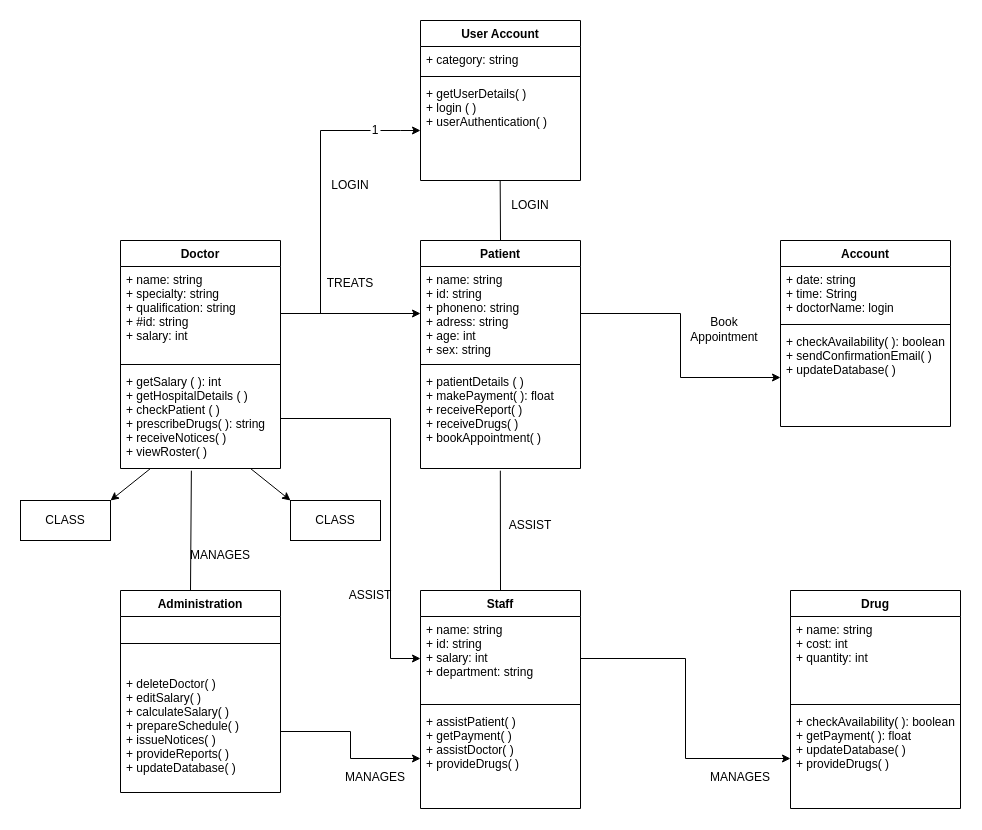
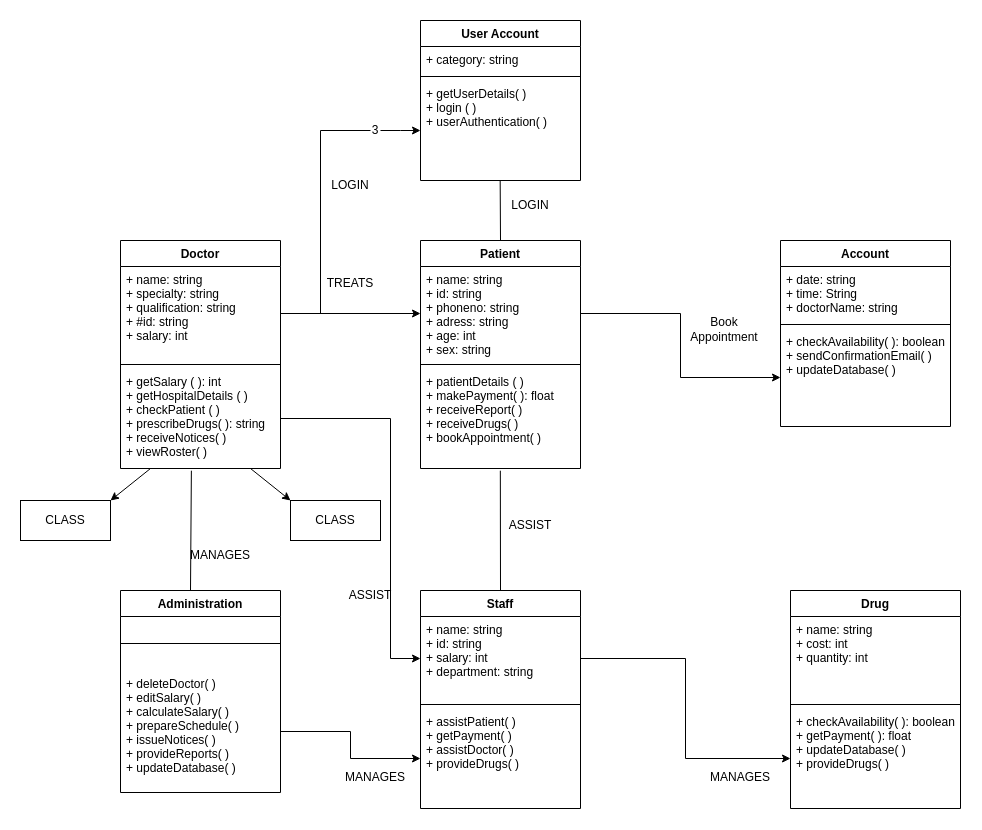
(376, 131) -> (376, 131)
(827, 280) -> (827, 280)
